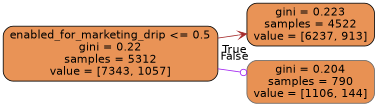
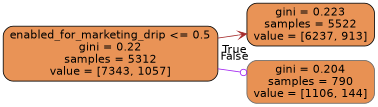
(311, 25) -> (311, 25)
